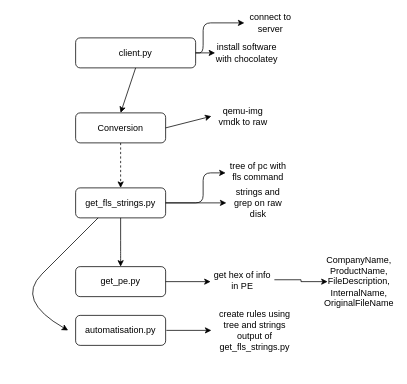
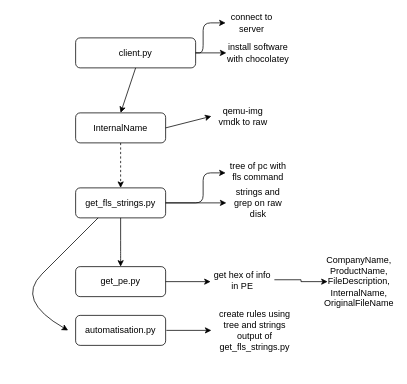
(270, 23) -> (252, 23)
(247, 53) -> (258, 53)
(120, 128) -> (120, 128)
